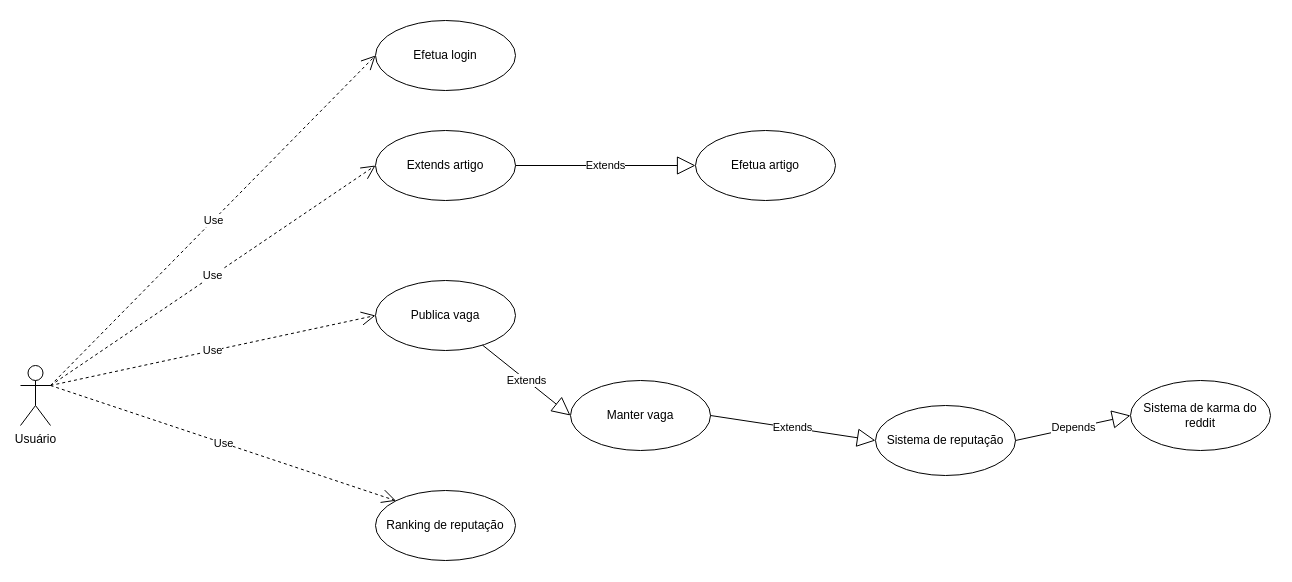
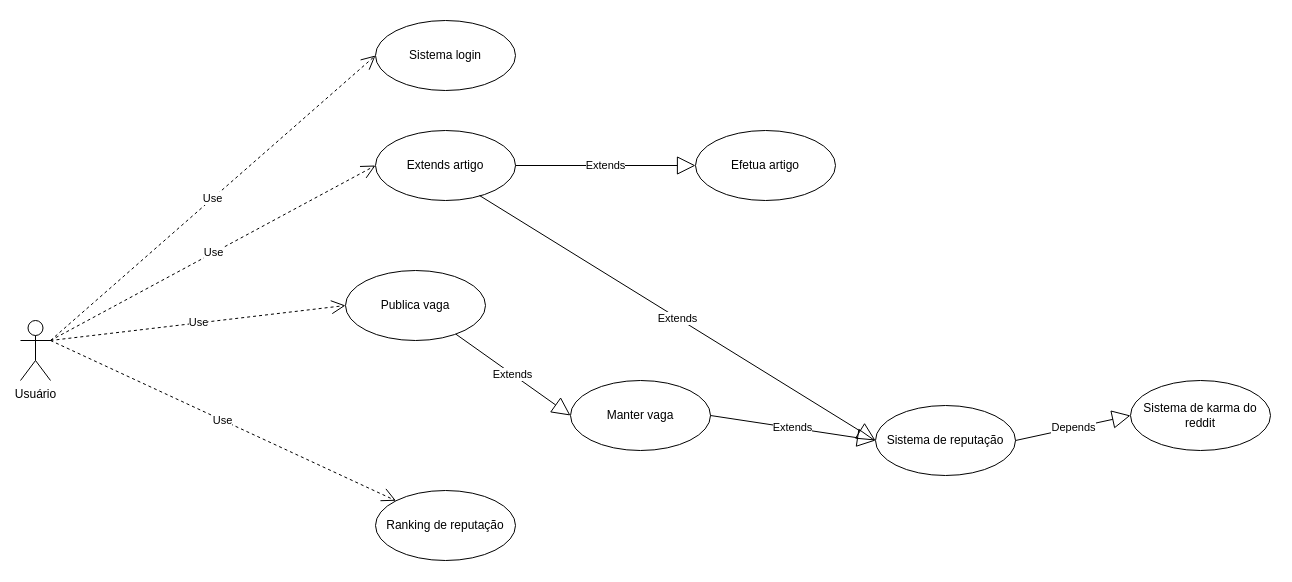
(446, 56) -> (446, 56)
none -> (669, 313)
(446, 316) -> (416, 306)
(36, 396) -> (36, 351)
